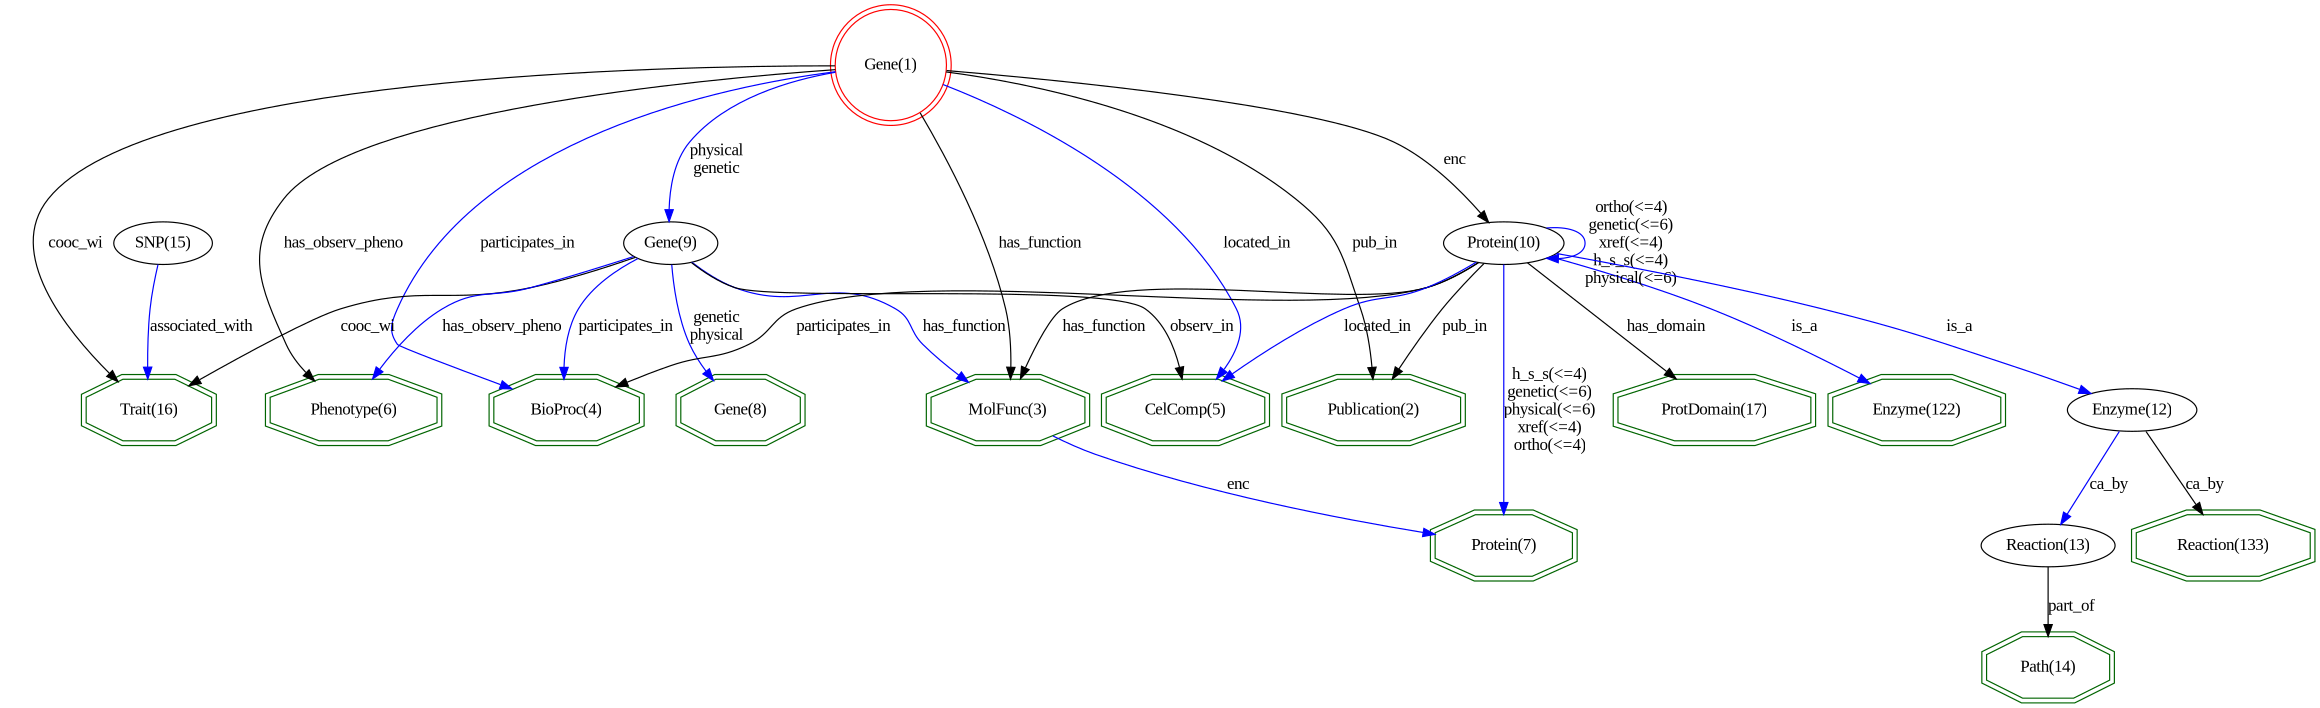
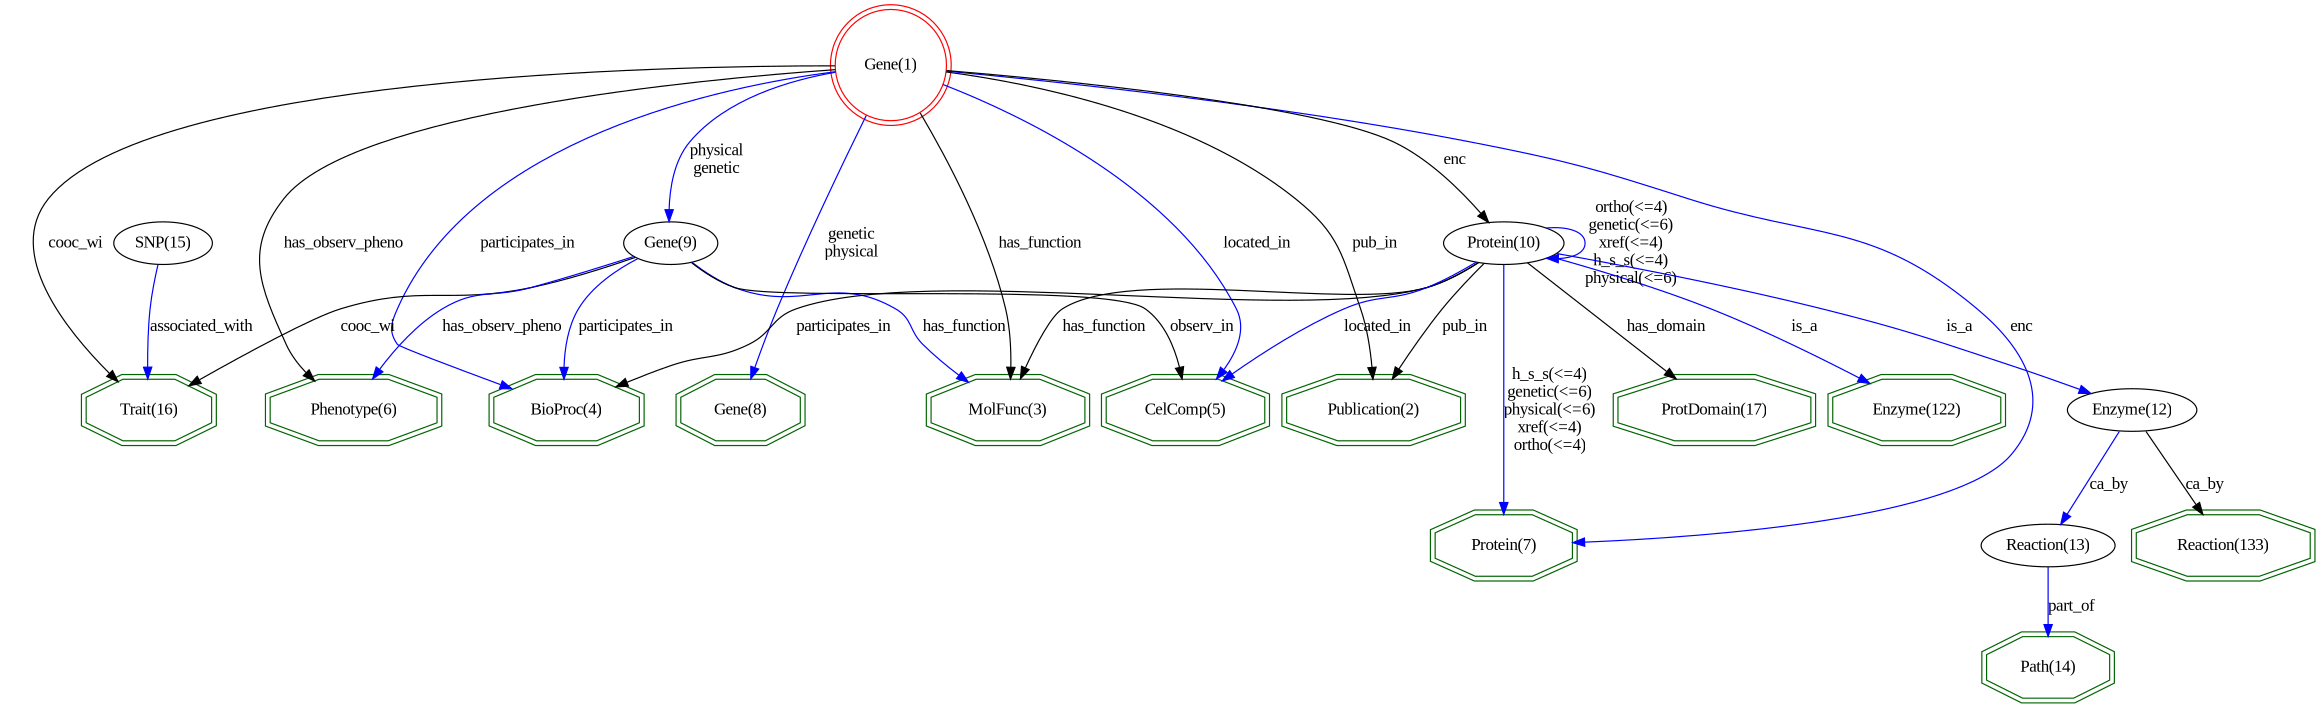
(681, 321) -> (807, 240)
(1235, 495) -> (1770, 220)
(2048, 596) -> (2048, 596)
